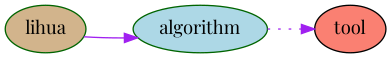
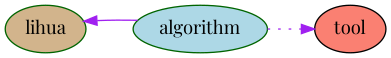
(104, 38) -> (117, 20)
